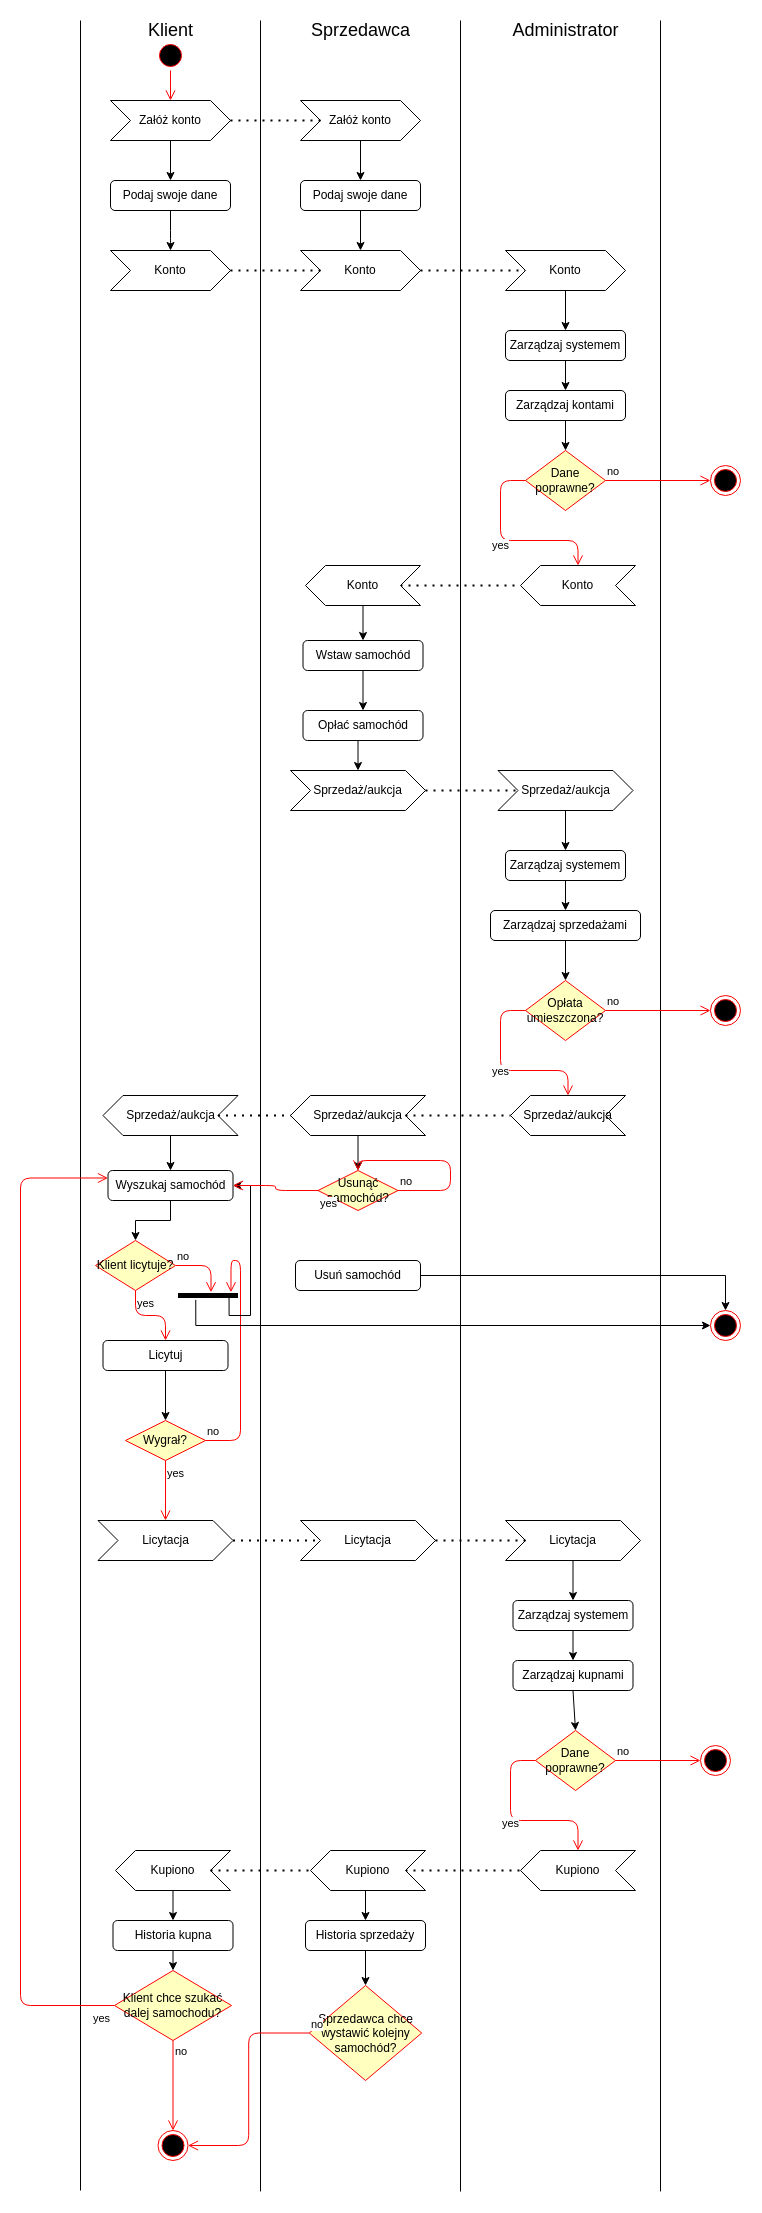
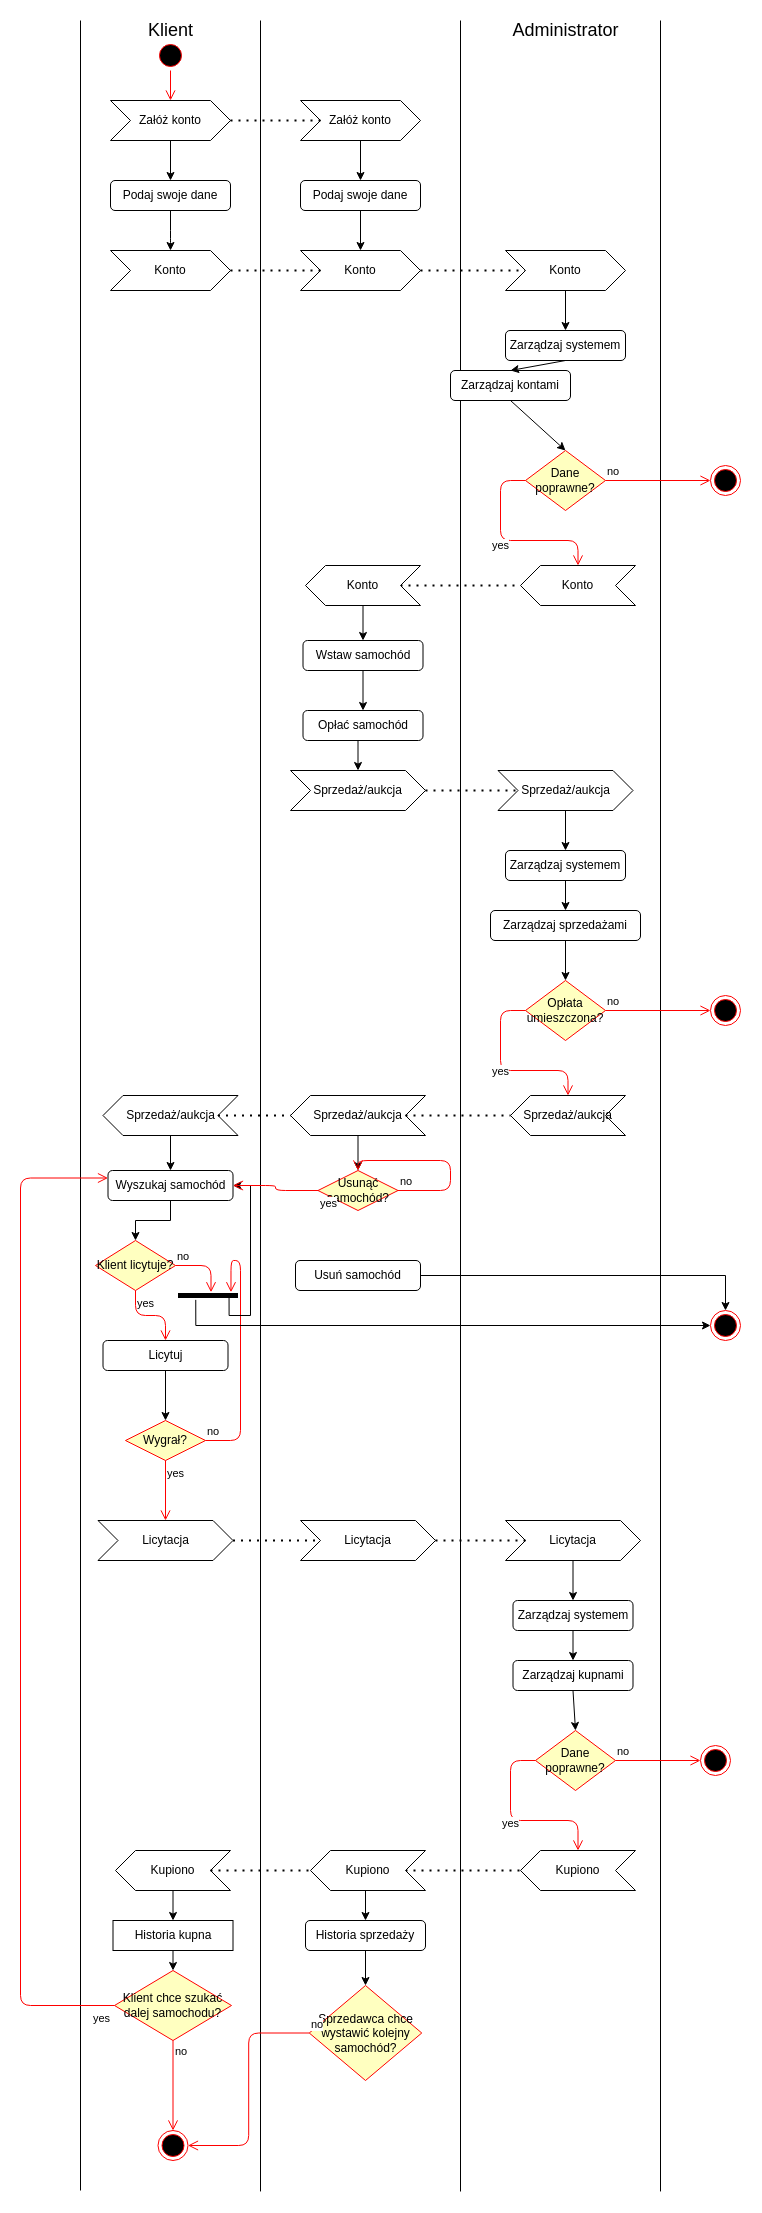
(361, 31) -> none
(566, 406) -> (511, 386)
(173, 1936) -> (173, 1936)
